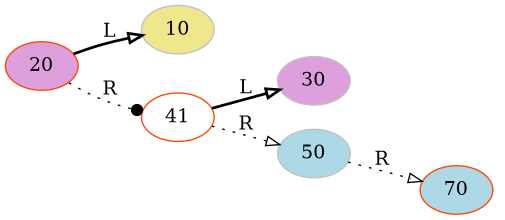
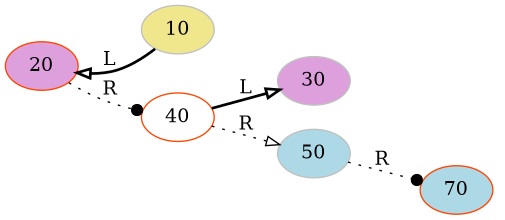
(101, 45) -> (125, 67)
(178, 117) -> (178, 117)
(380, 170) -> (380, 170)
